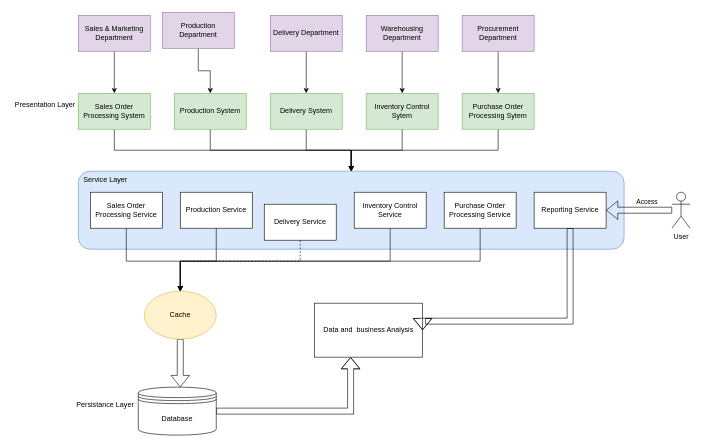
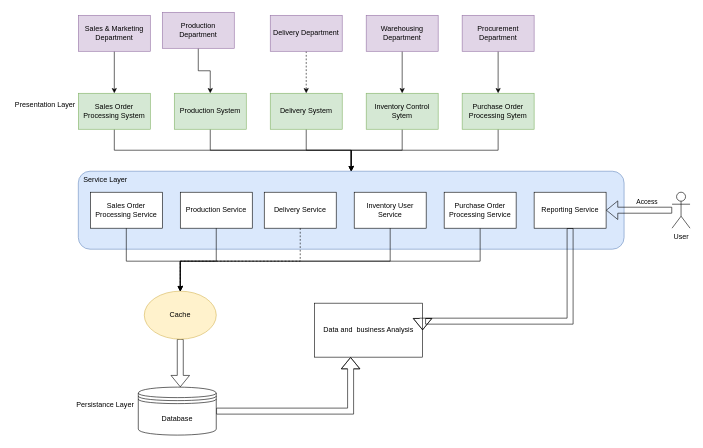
(306, 69) -> (306, 69)
(390, 210) -> (390, 210)
(300, 222) -> (300, 210)
